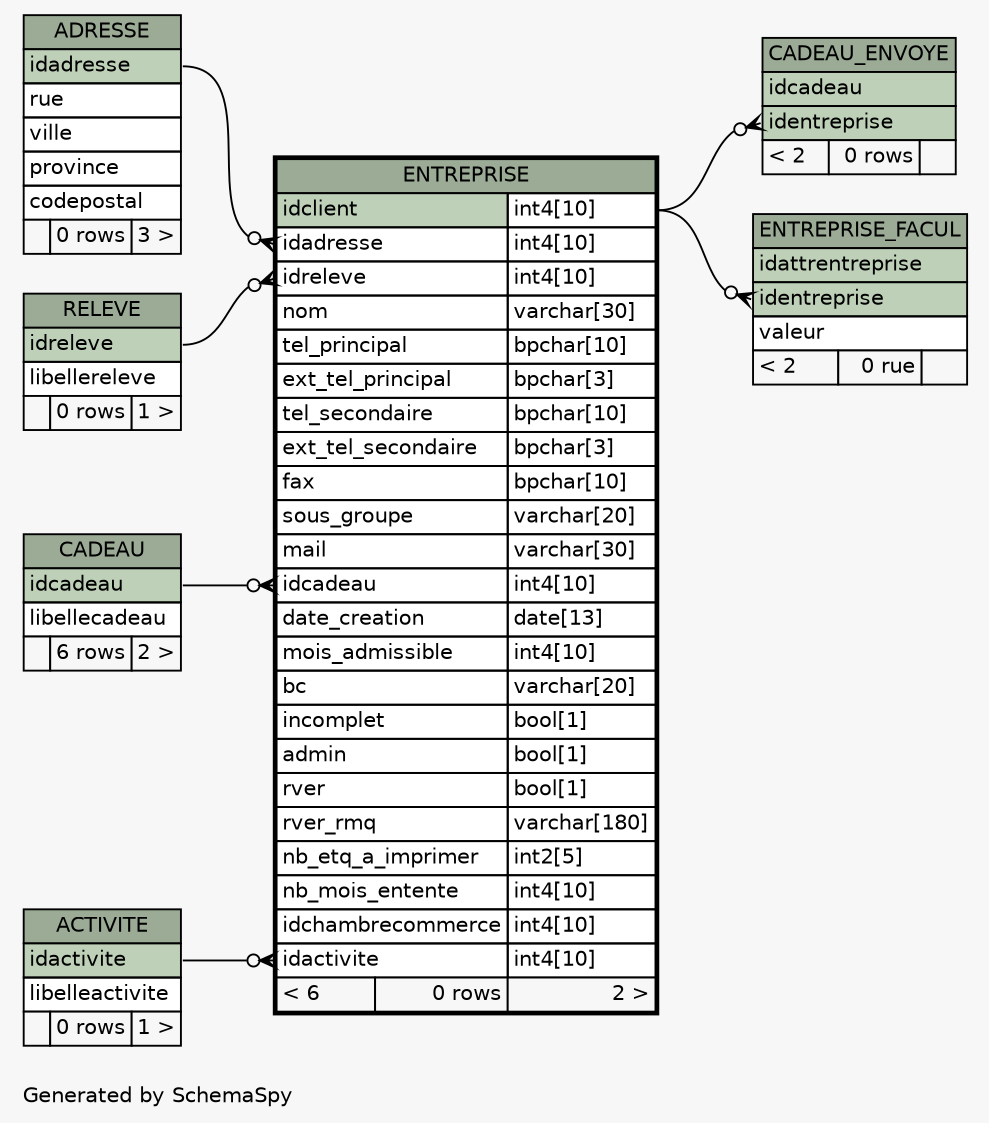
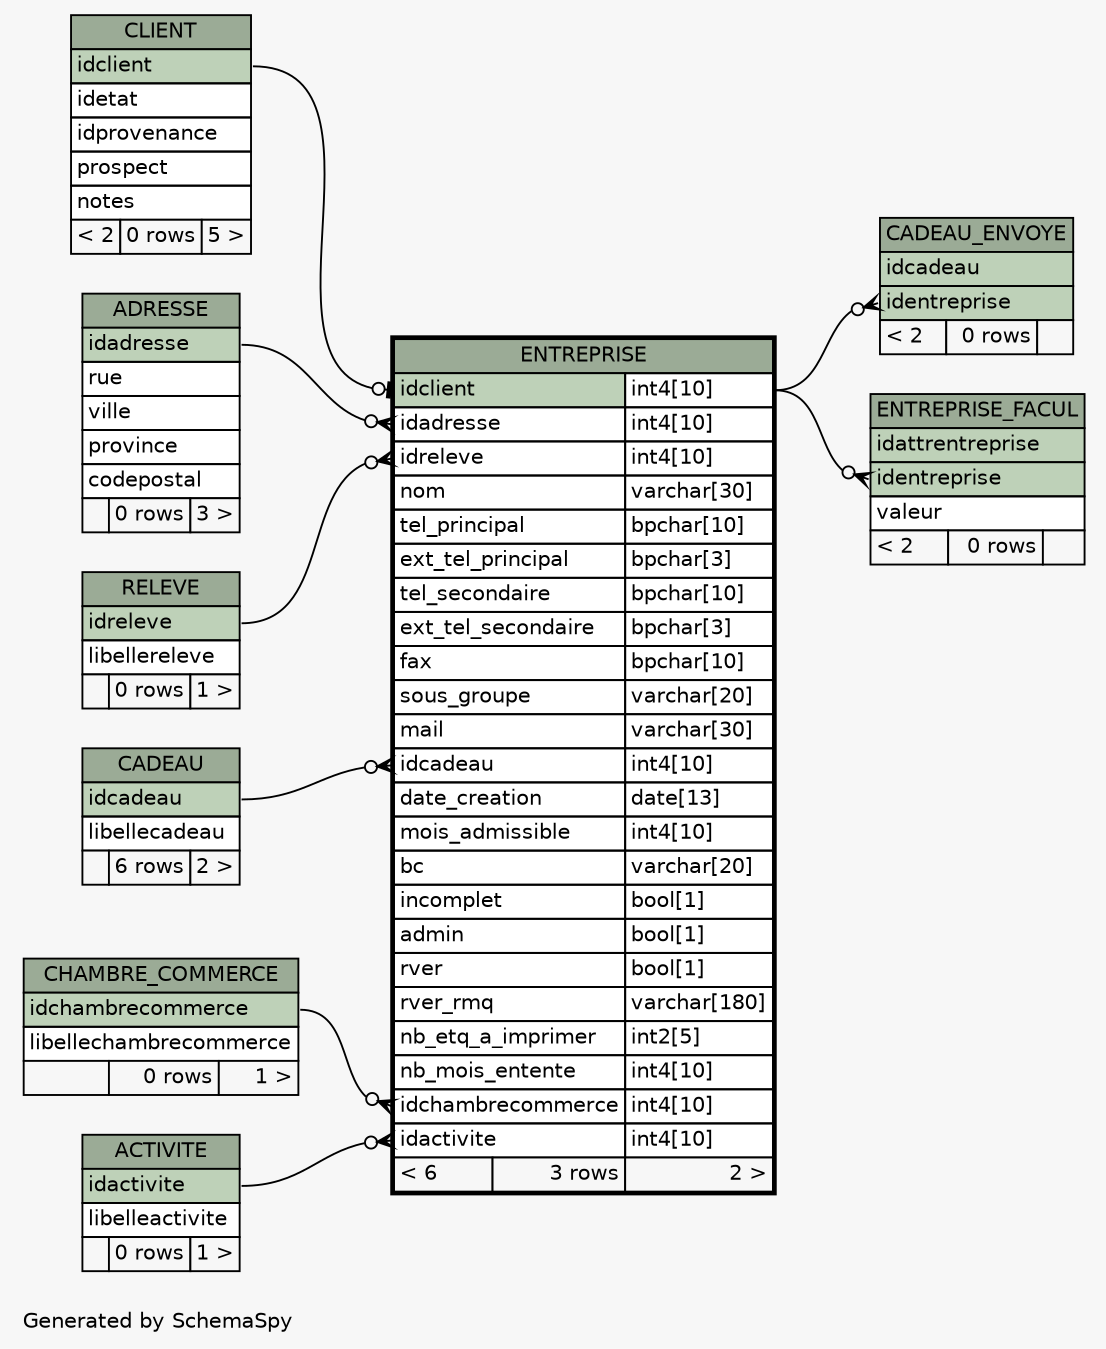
none -> (160, 135)
(888, 367) -> (1002, 547)
(467, 994) -> (584, 1174)
none -> (160, 1027)
